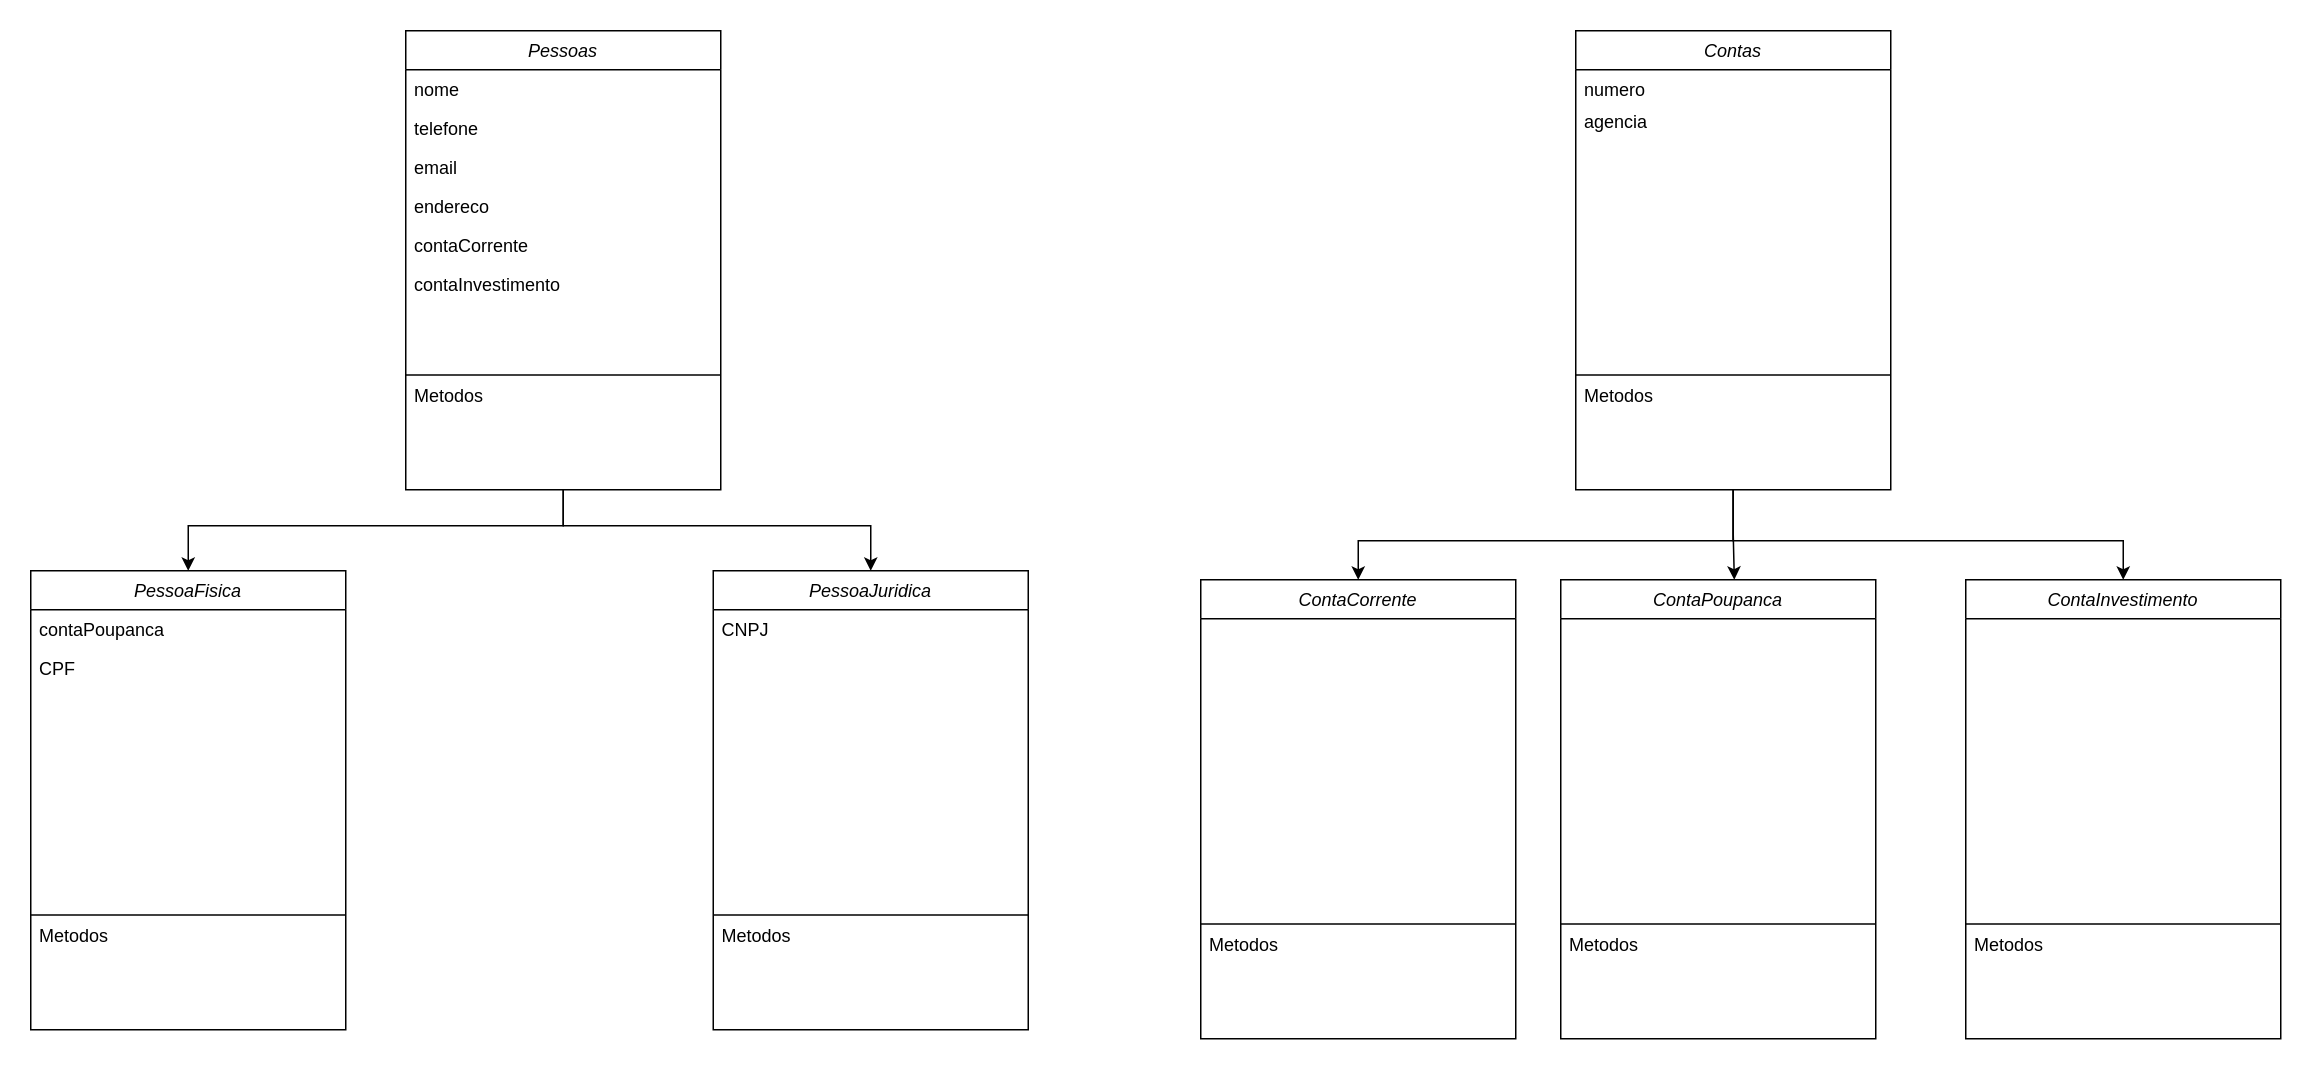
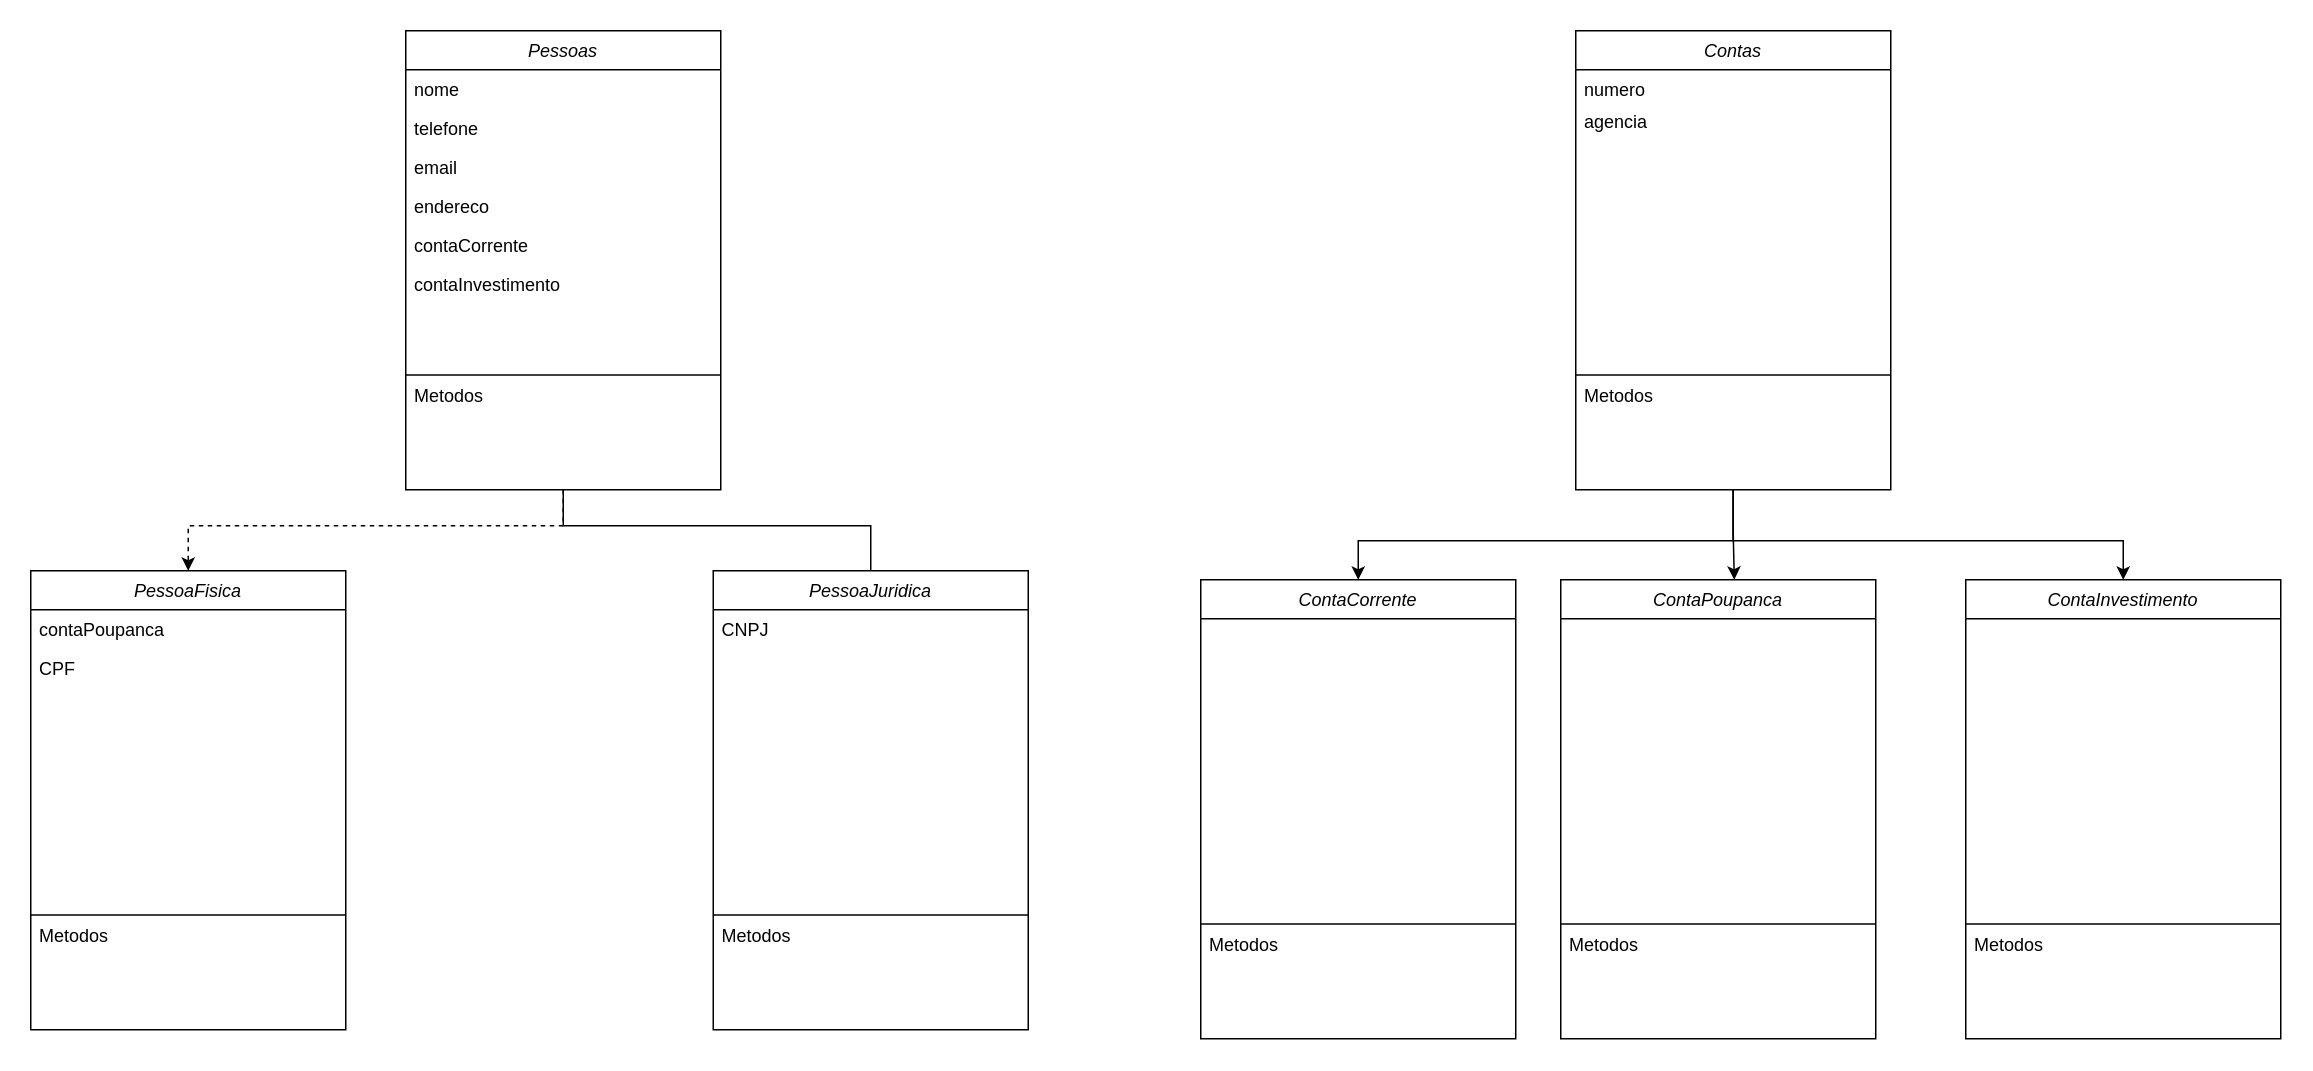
(359, 526) -> (359, 526)
(871, 559) -> (871, 563)
